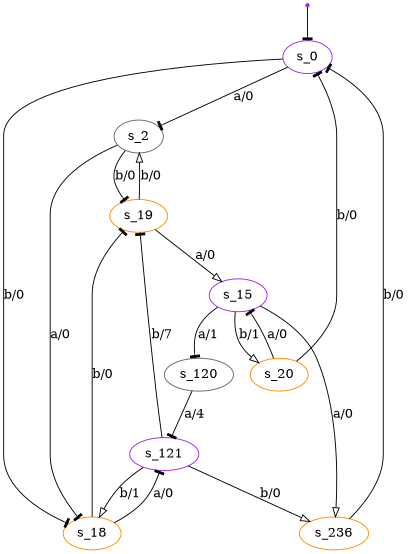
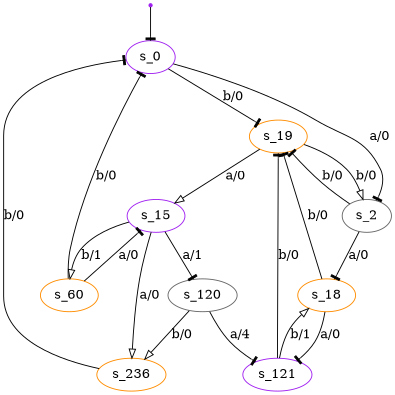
(4, 192) -> (212, 95)
(162, 335) -> (289, 256)
(279, 375) -> (69, 295)
(245, 492) -> (170, 332)
